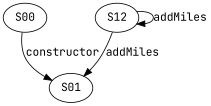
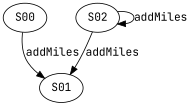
(117, 18) -> (98, 18)
(63, 53) -> (53, 53)
